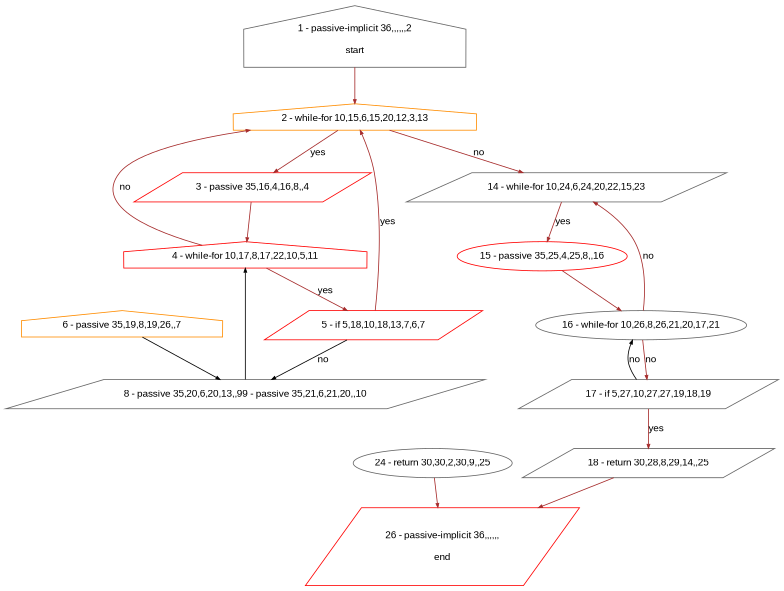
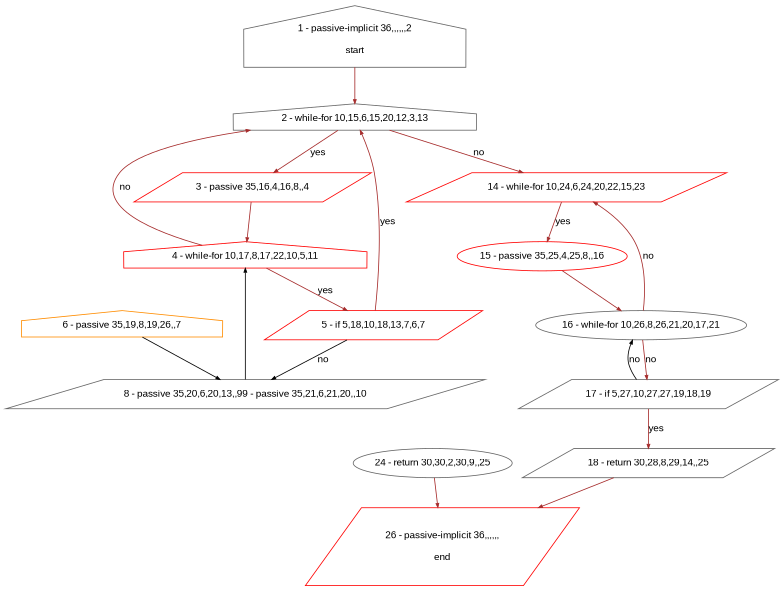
(355, 118) -> (355, 118)
(567, 187) -> (567, 187)
